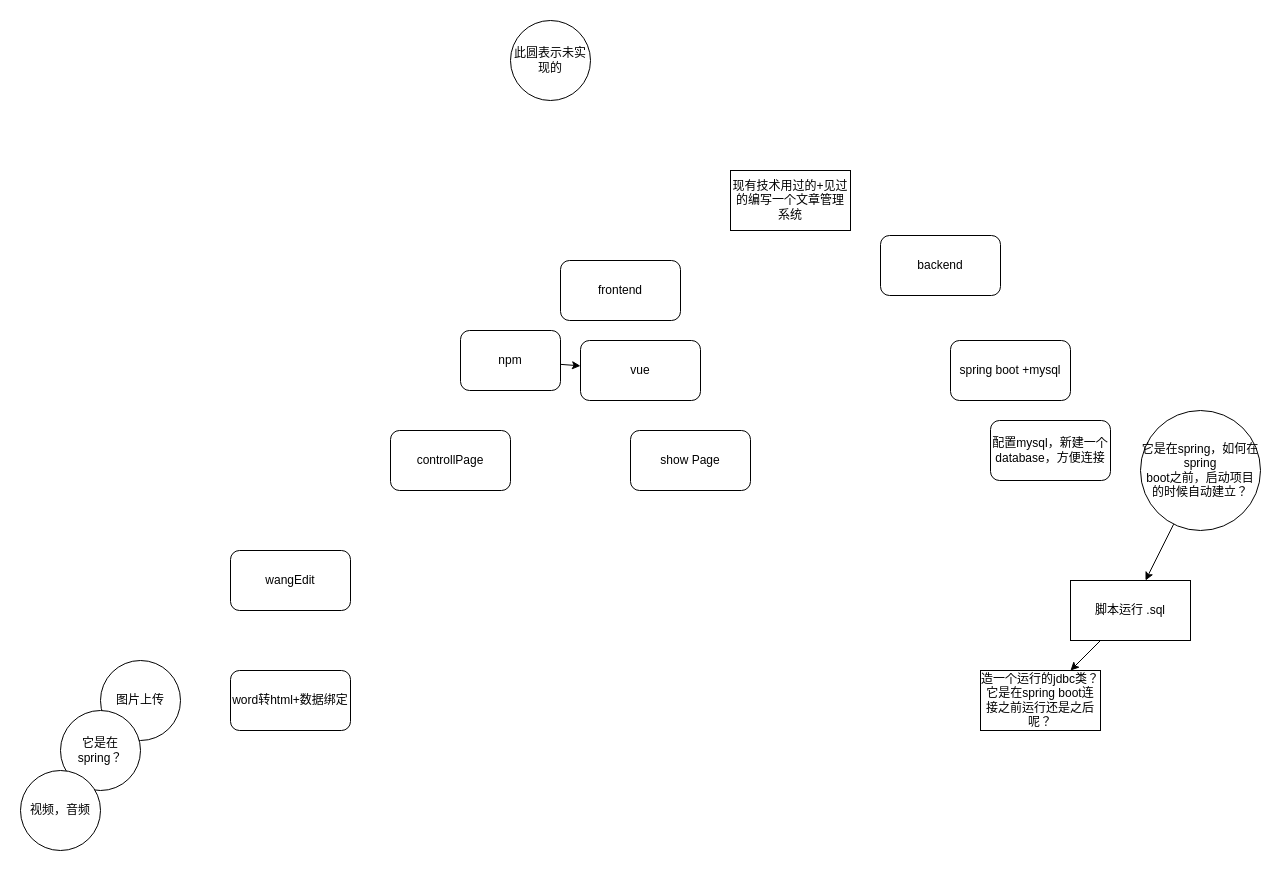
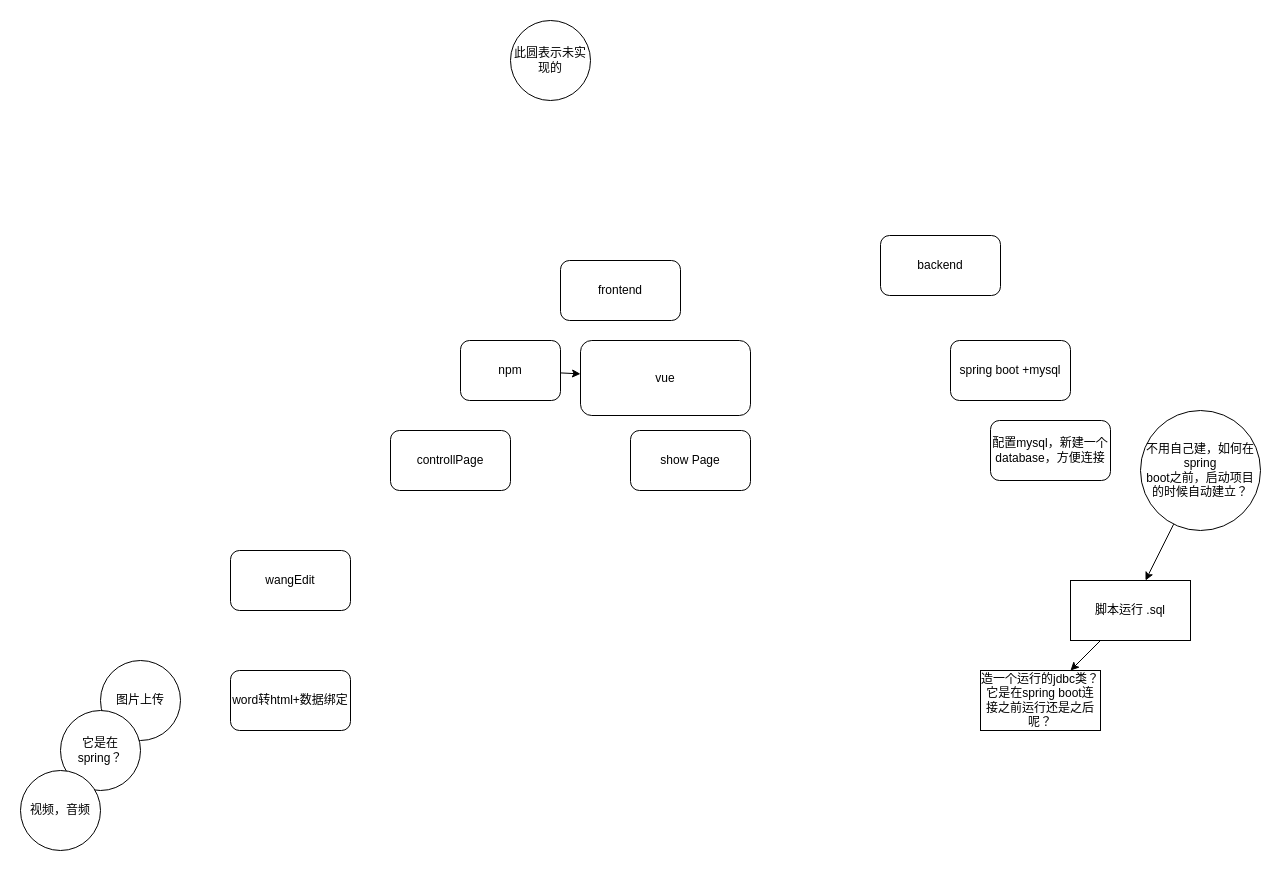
(791, 201) -> none
(511, 361) -> (511, 371)
(641, 371) -> (666, 378)
(1201, 471) -> (1201, 471)
